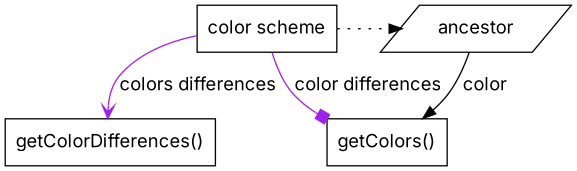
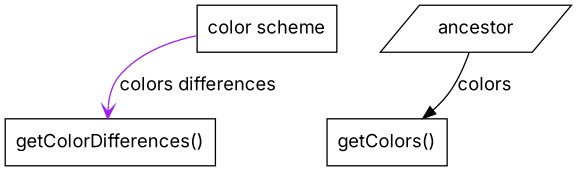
(363, 29) -> none
(485, 86) -> (485, 86)
(288, 87) -> none
